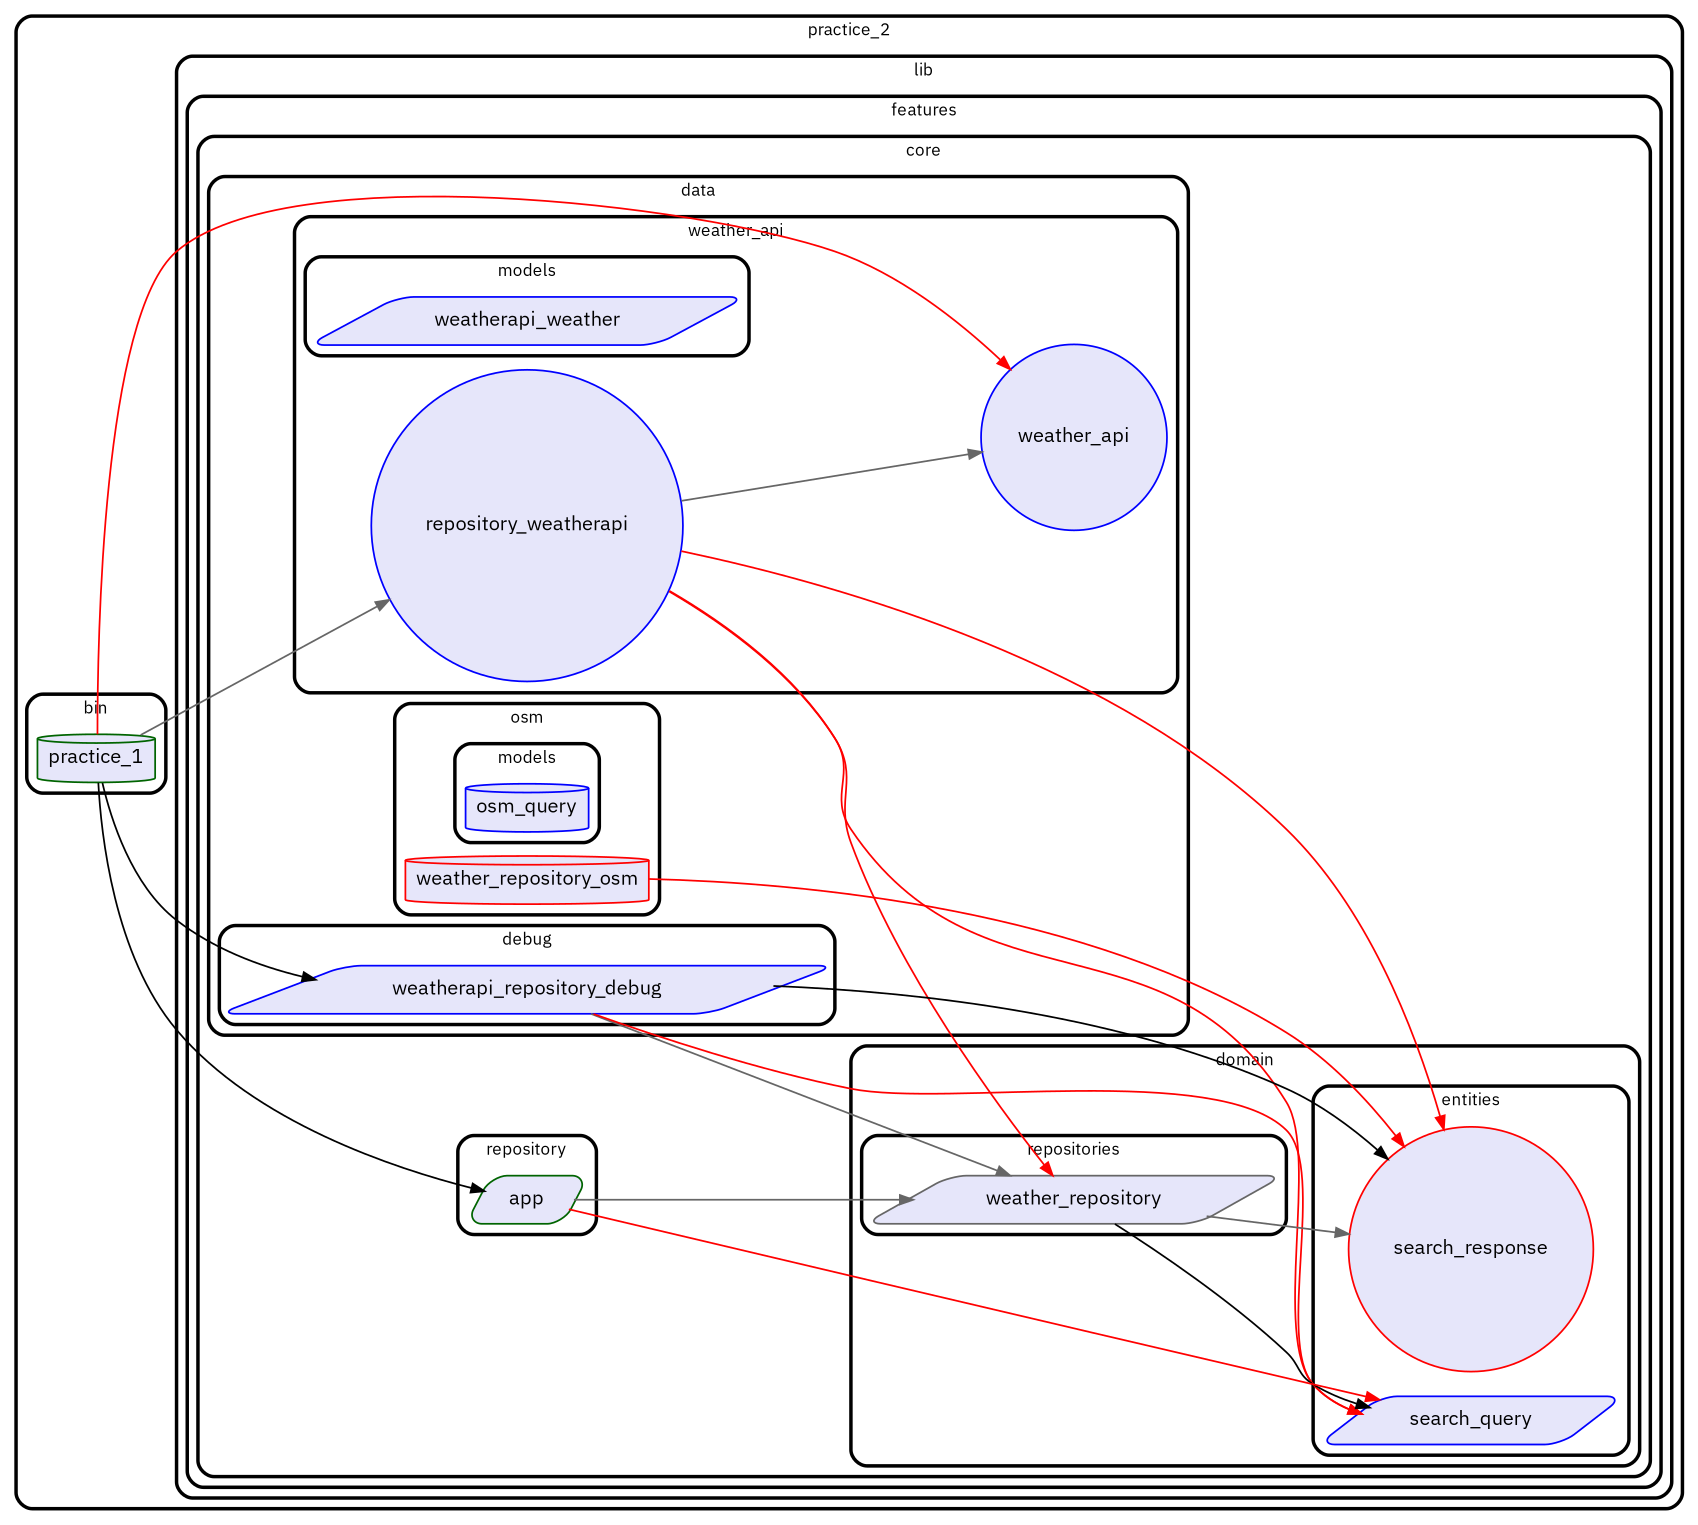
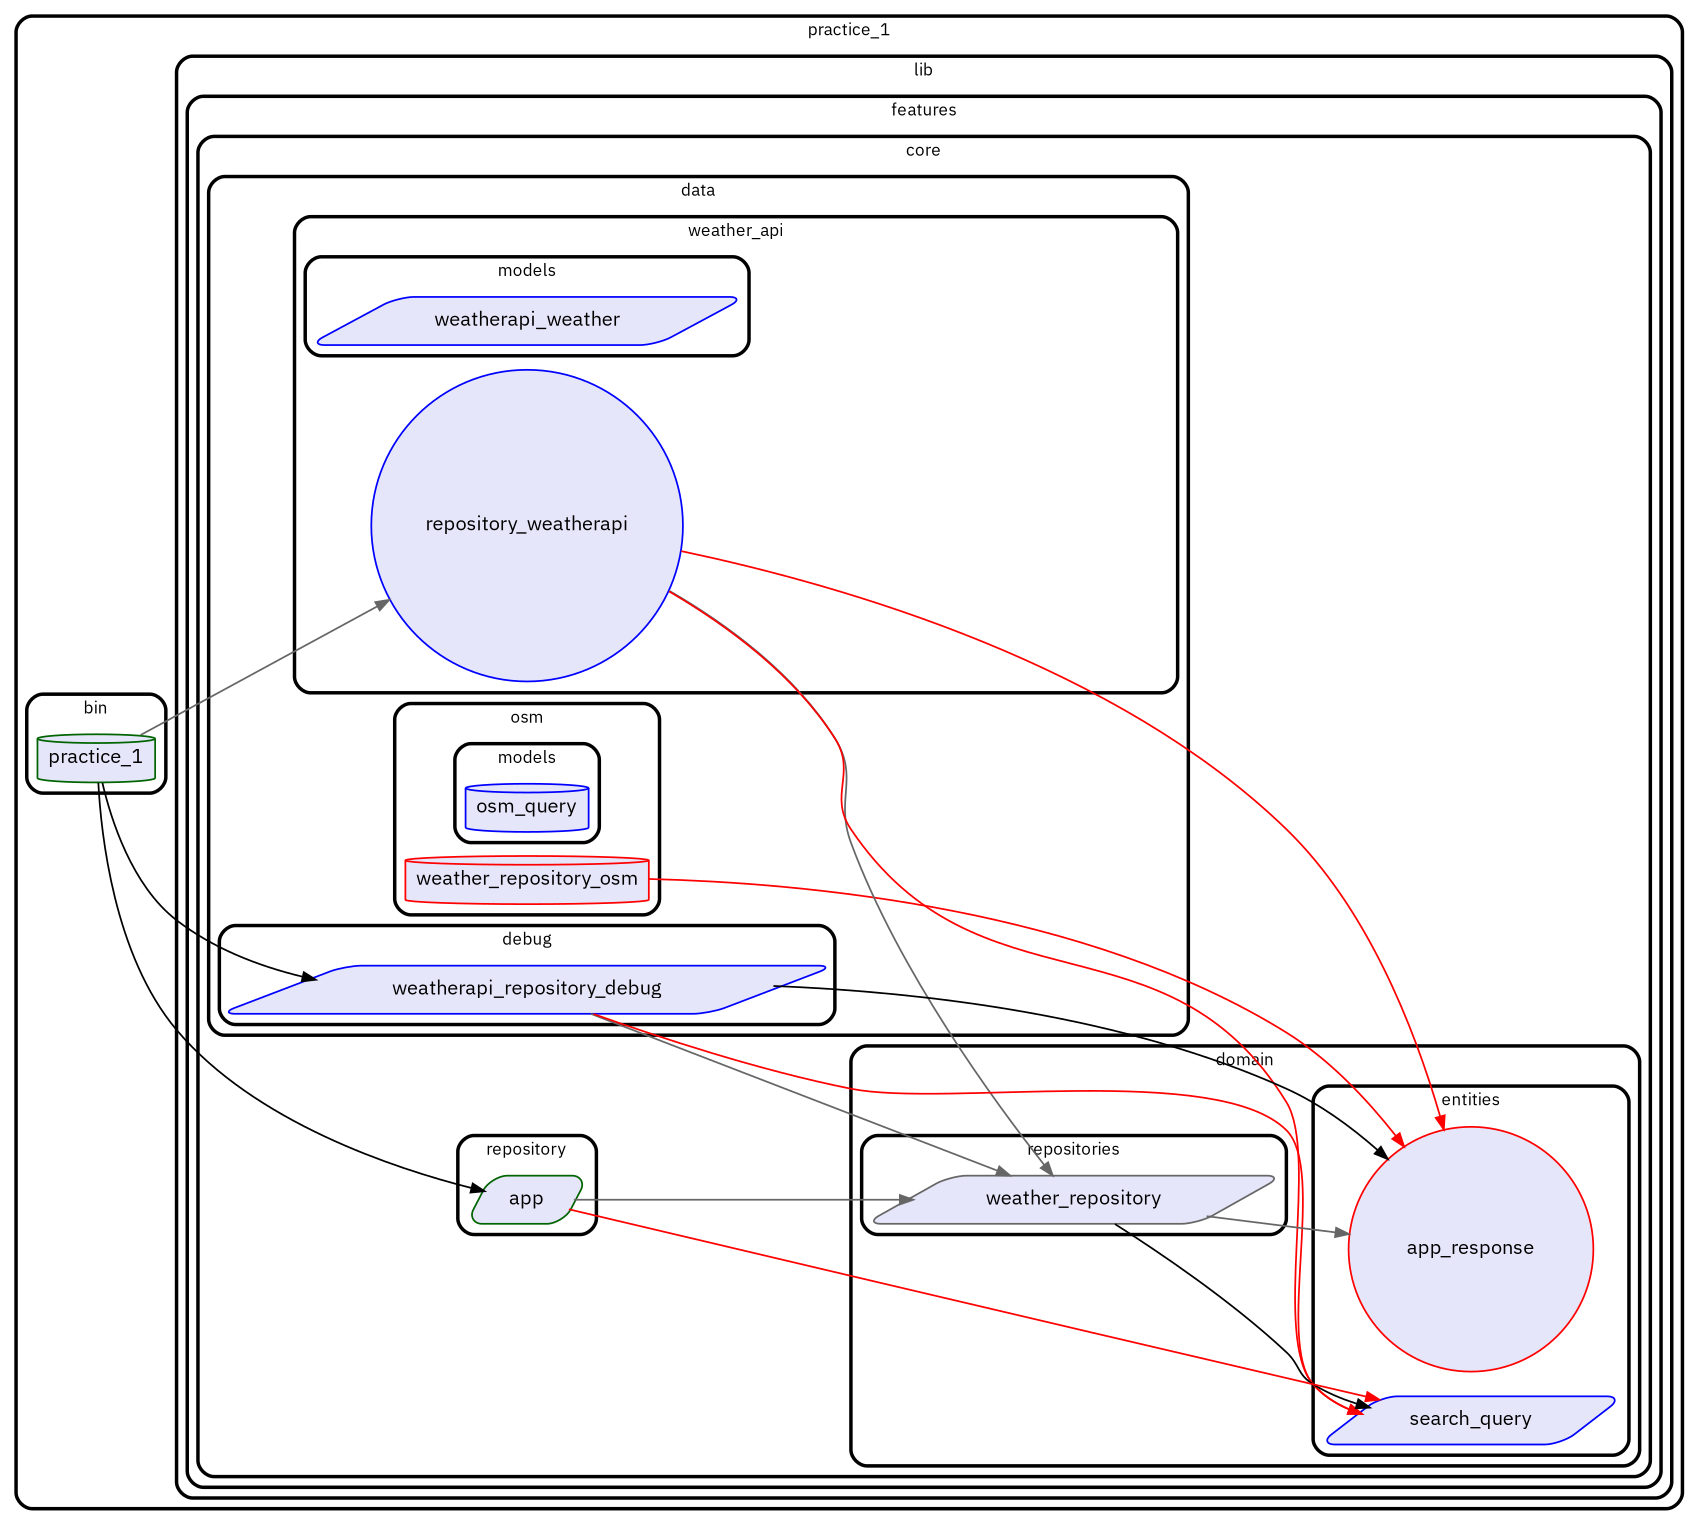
(849, 31) -> (849, 31)
(1074, 437) -> none
(860, 864) -> (860, 864)
(1471, 1249) -> (1471, 1249)
